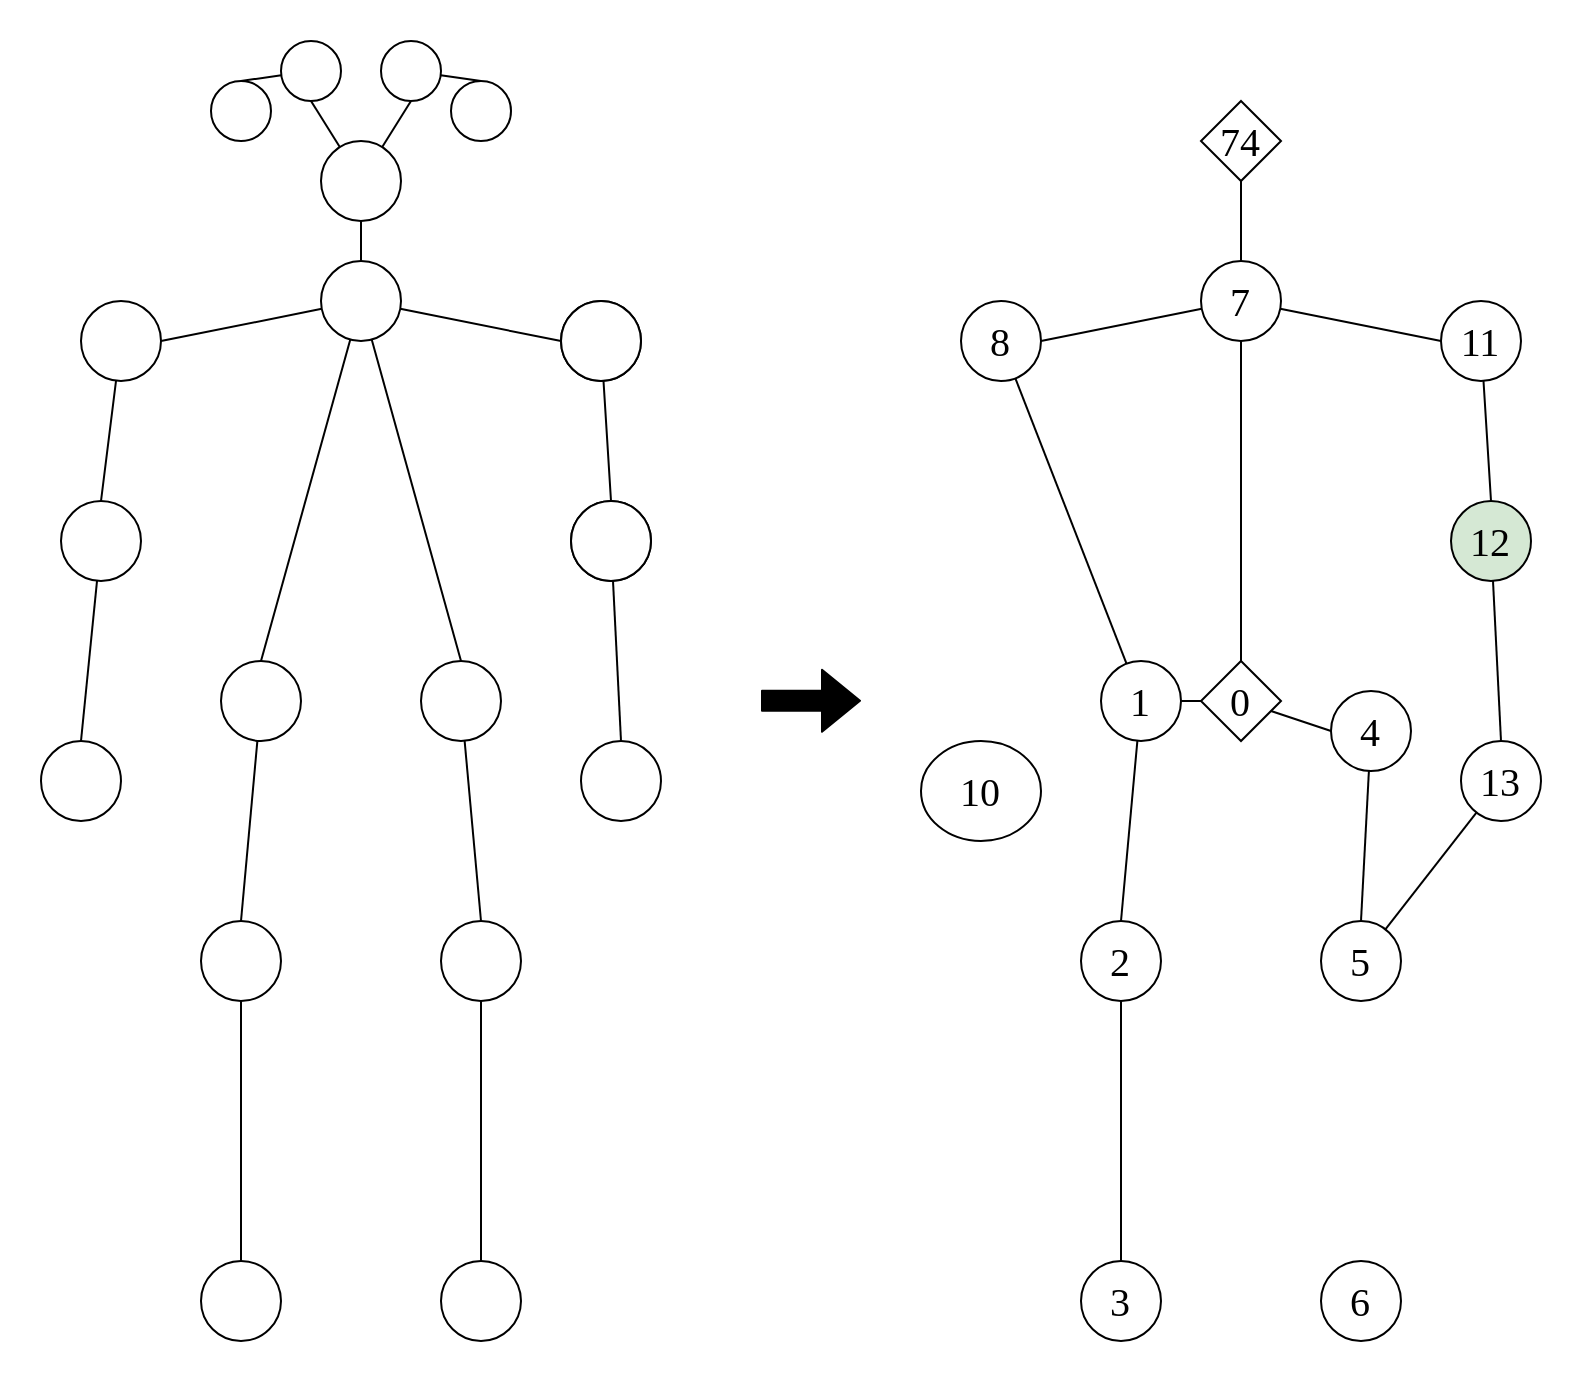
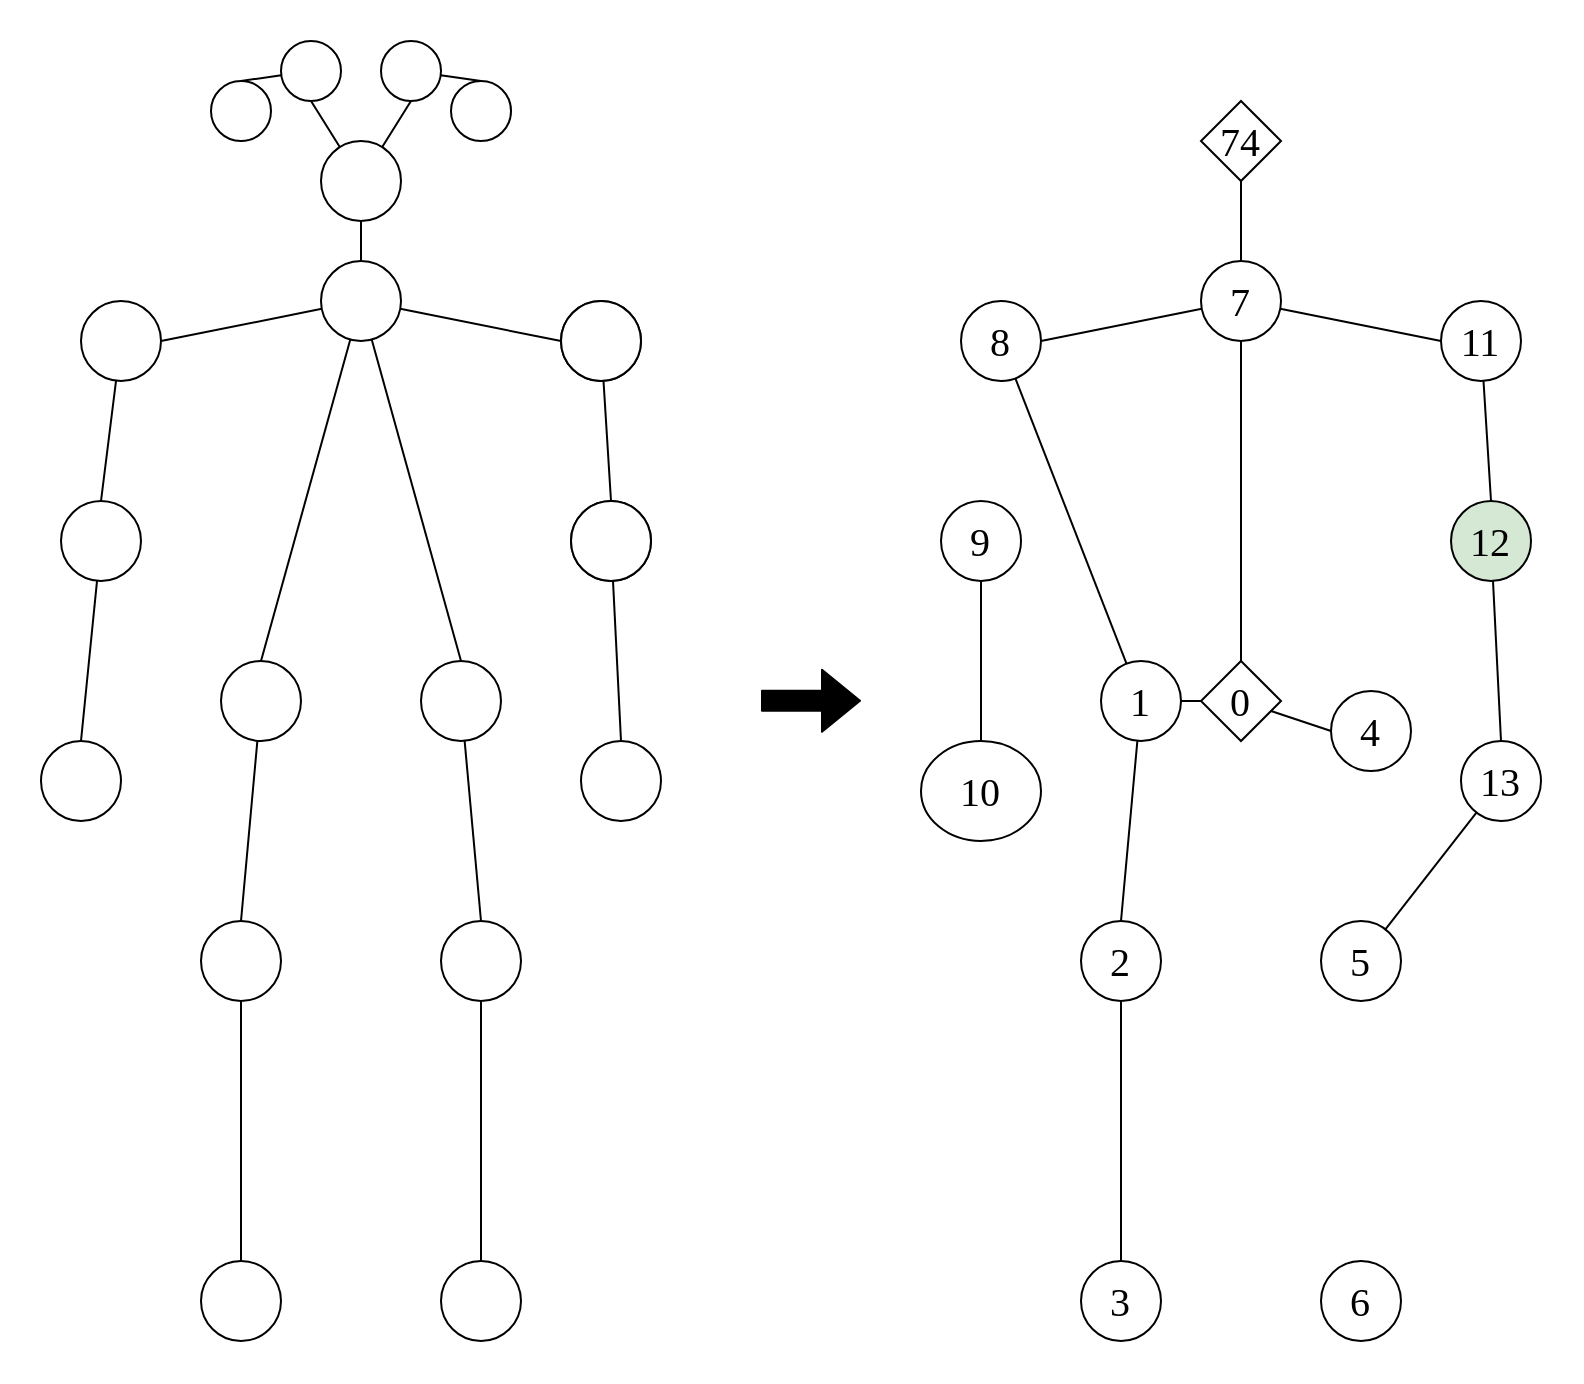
none -> (981, 541)
none -> (981, 661)
(1365, 846) -> none
